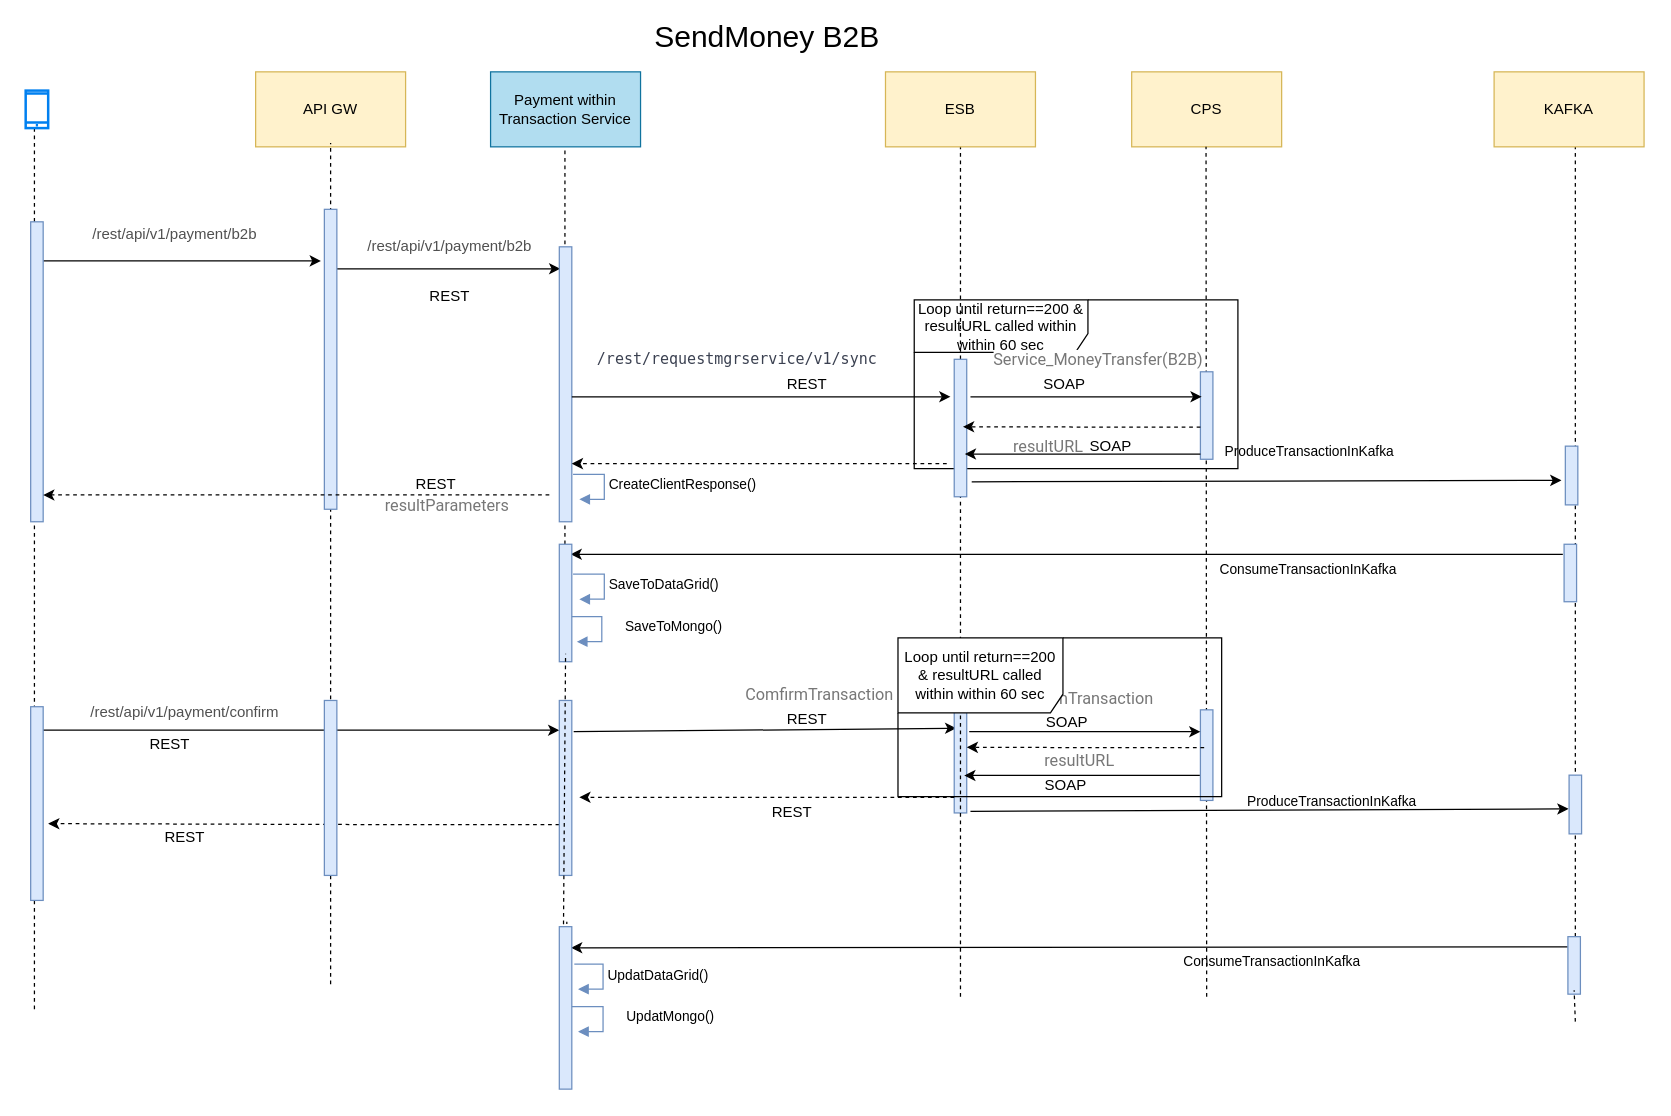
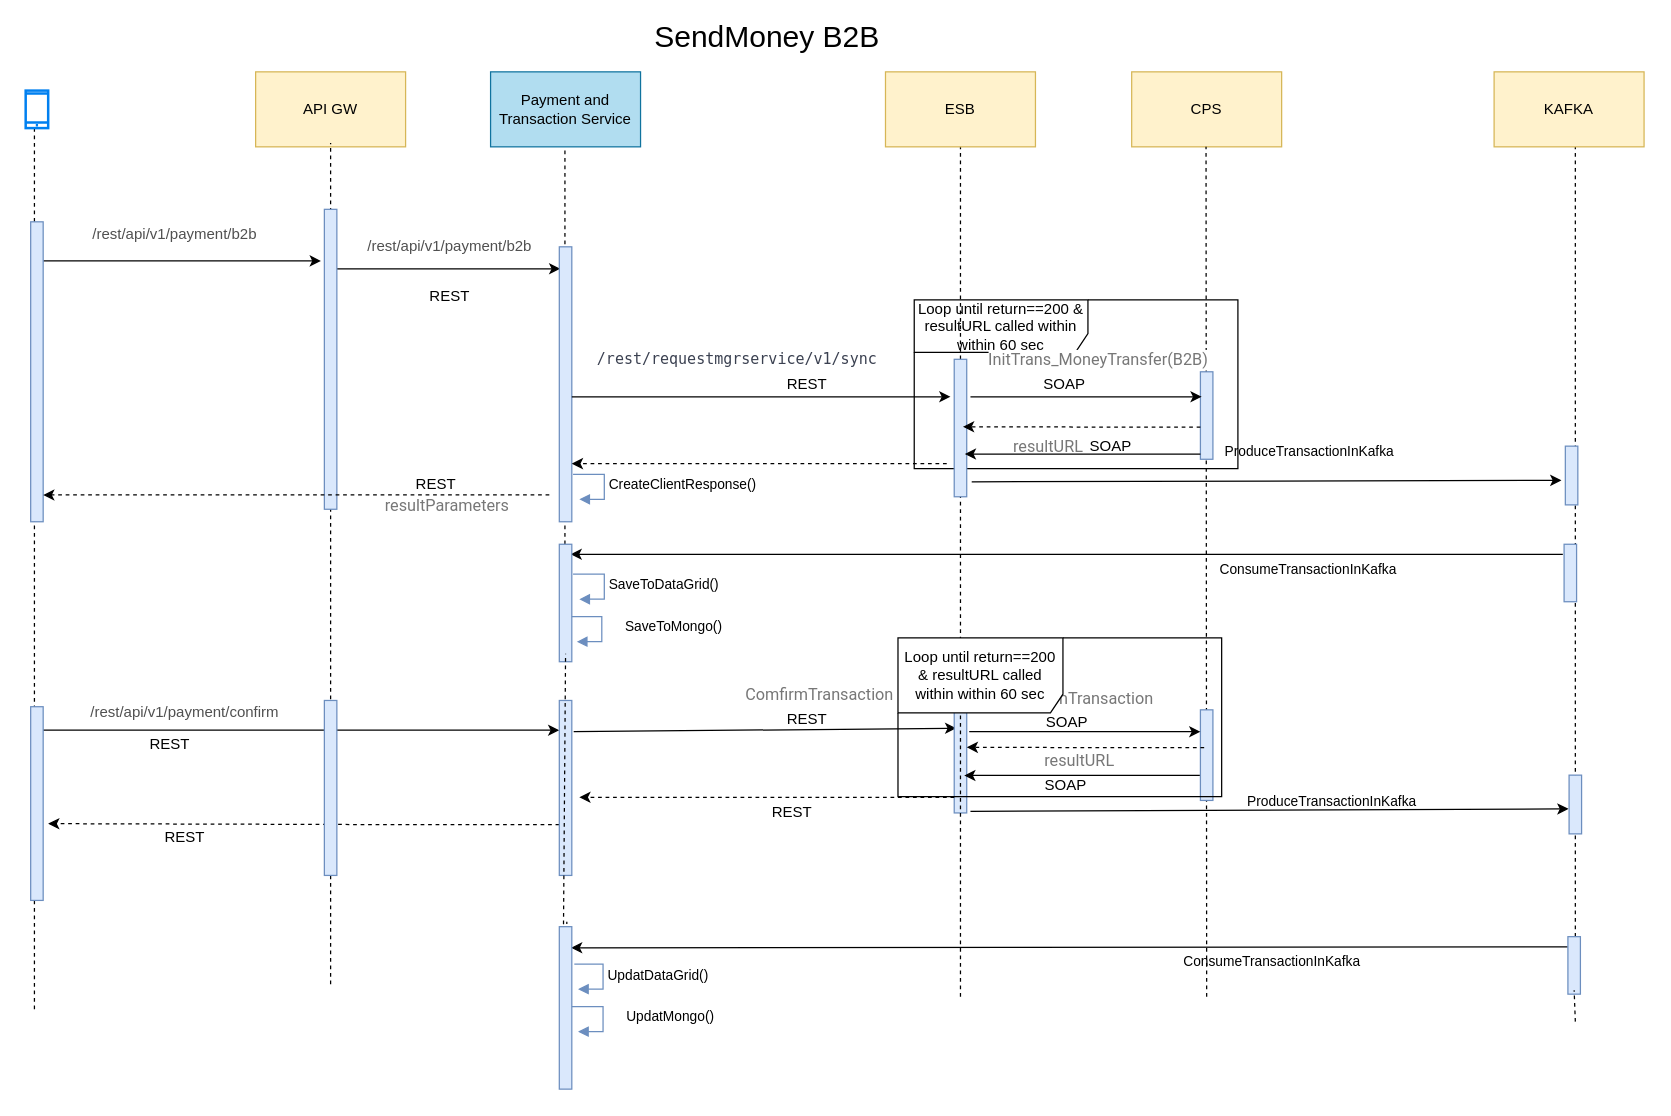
(566, 109) -> (566, 109)
(1099, 359) -> (1099, 359)
